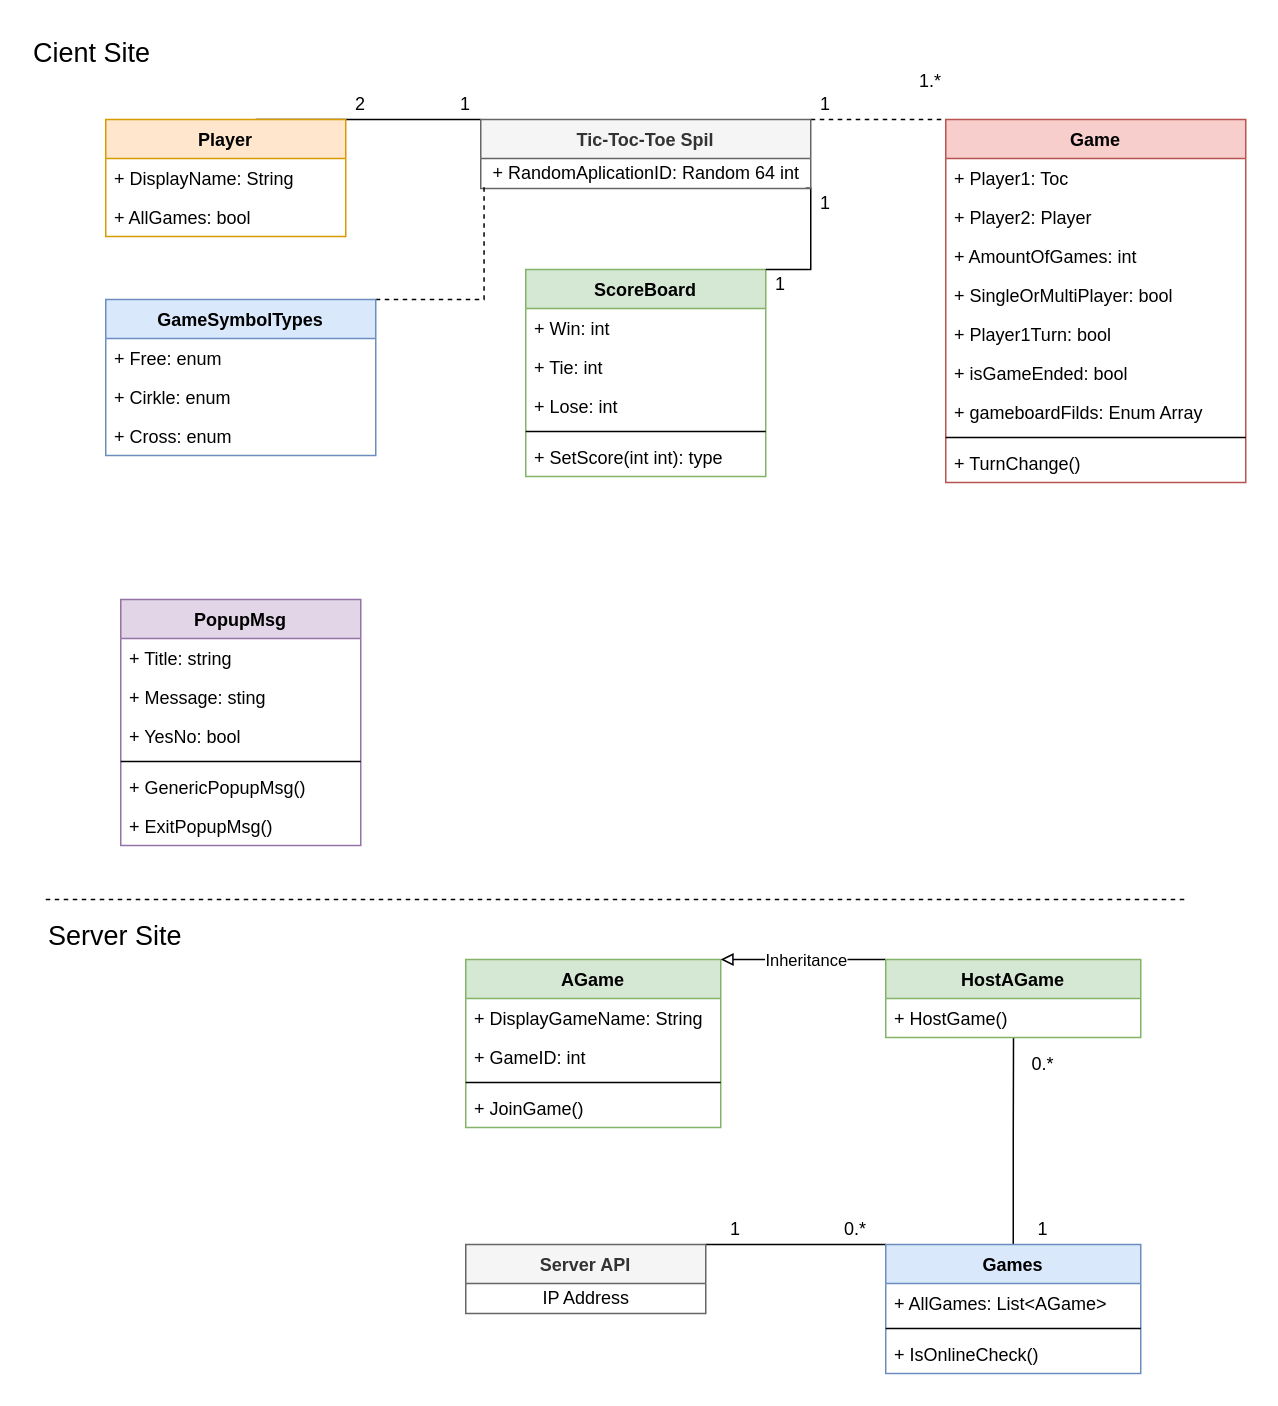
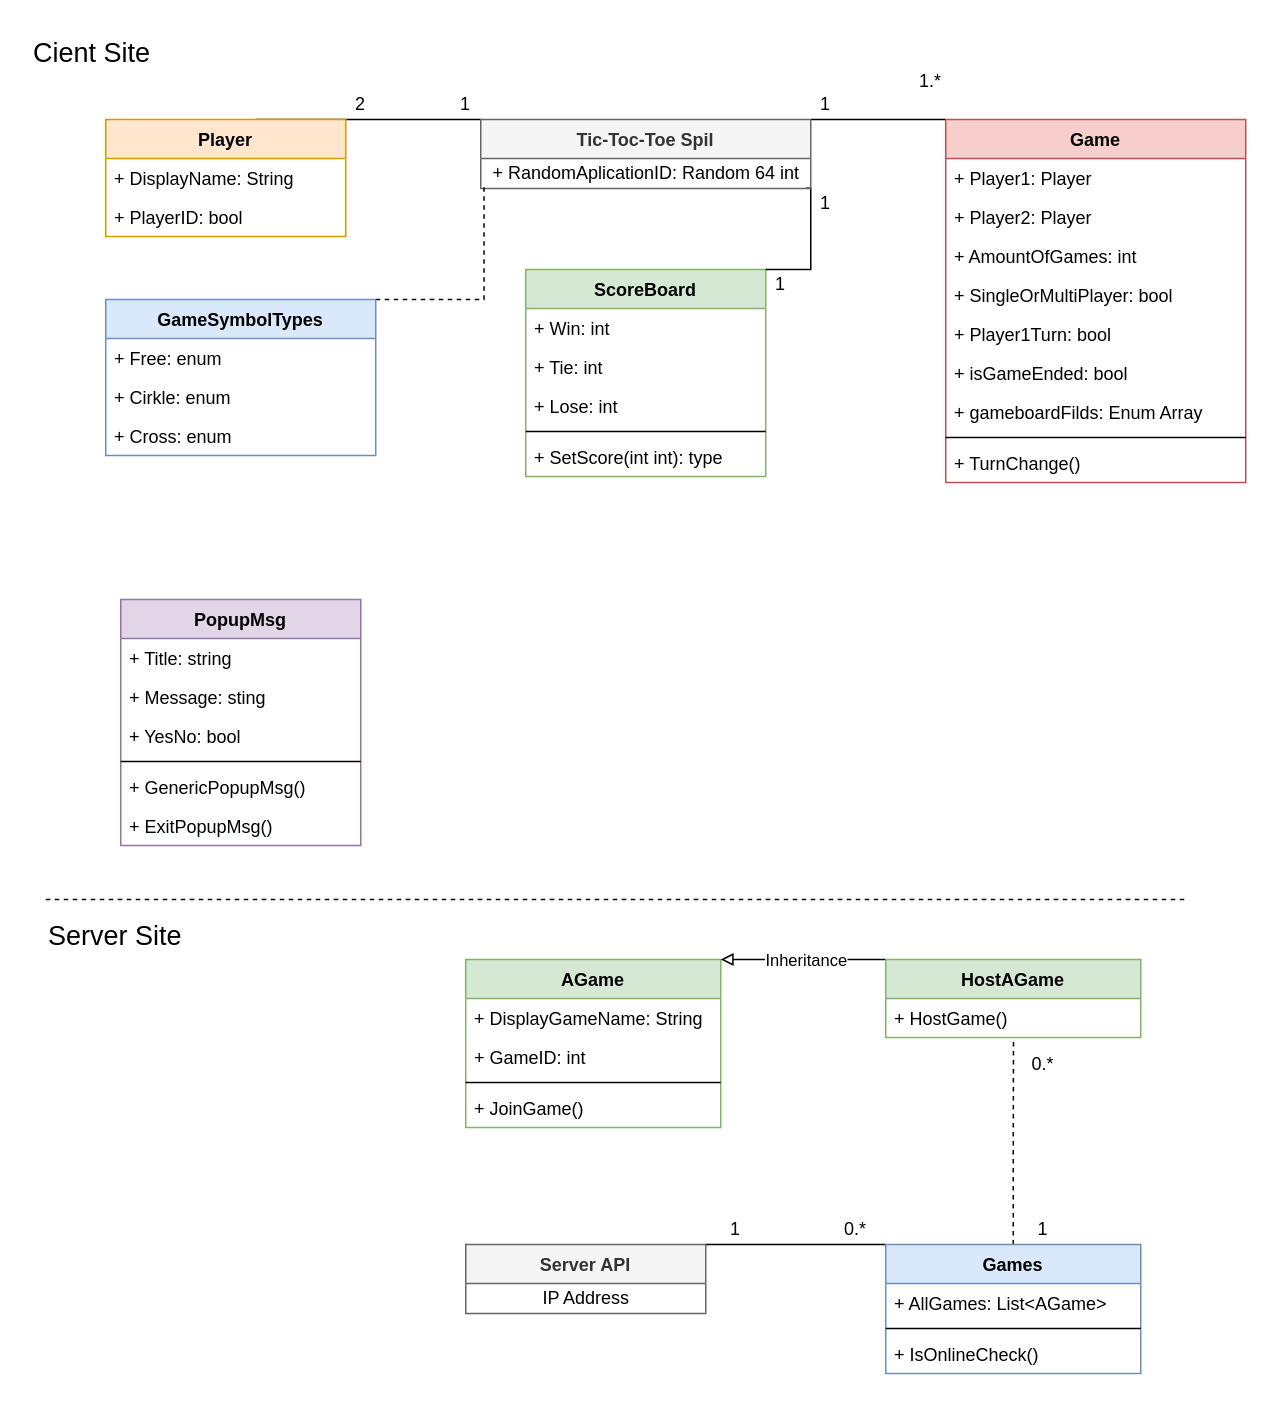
(879, 119) -> (879, 119)
(1015, 179) -> (1028, 179)
(181, 218) -> (183, 218)
(1013, 1141) -> (1013, 1141)
